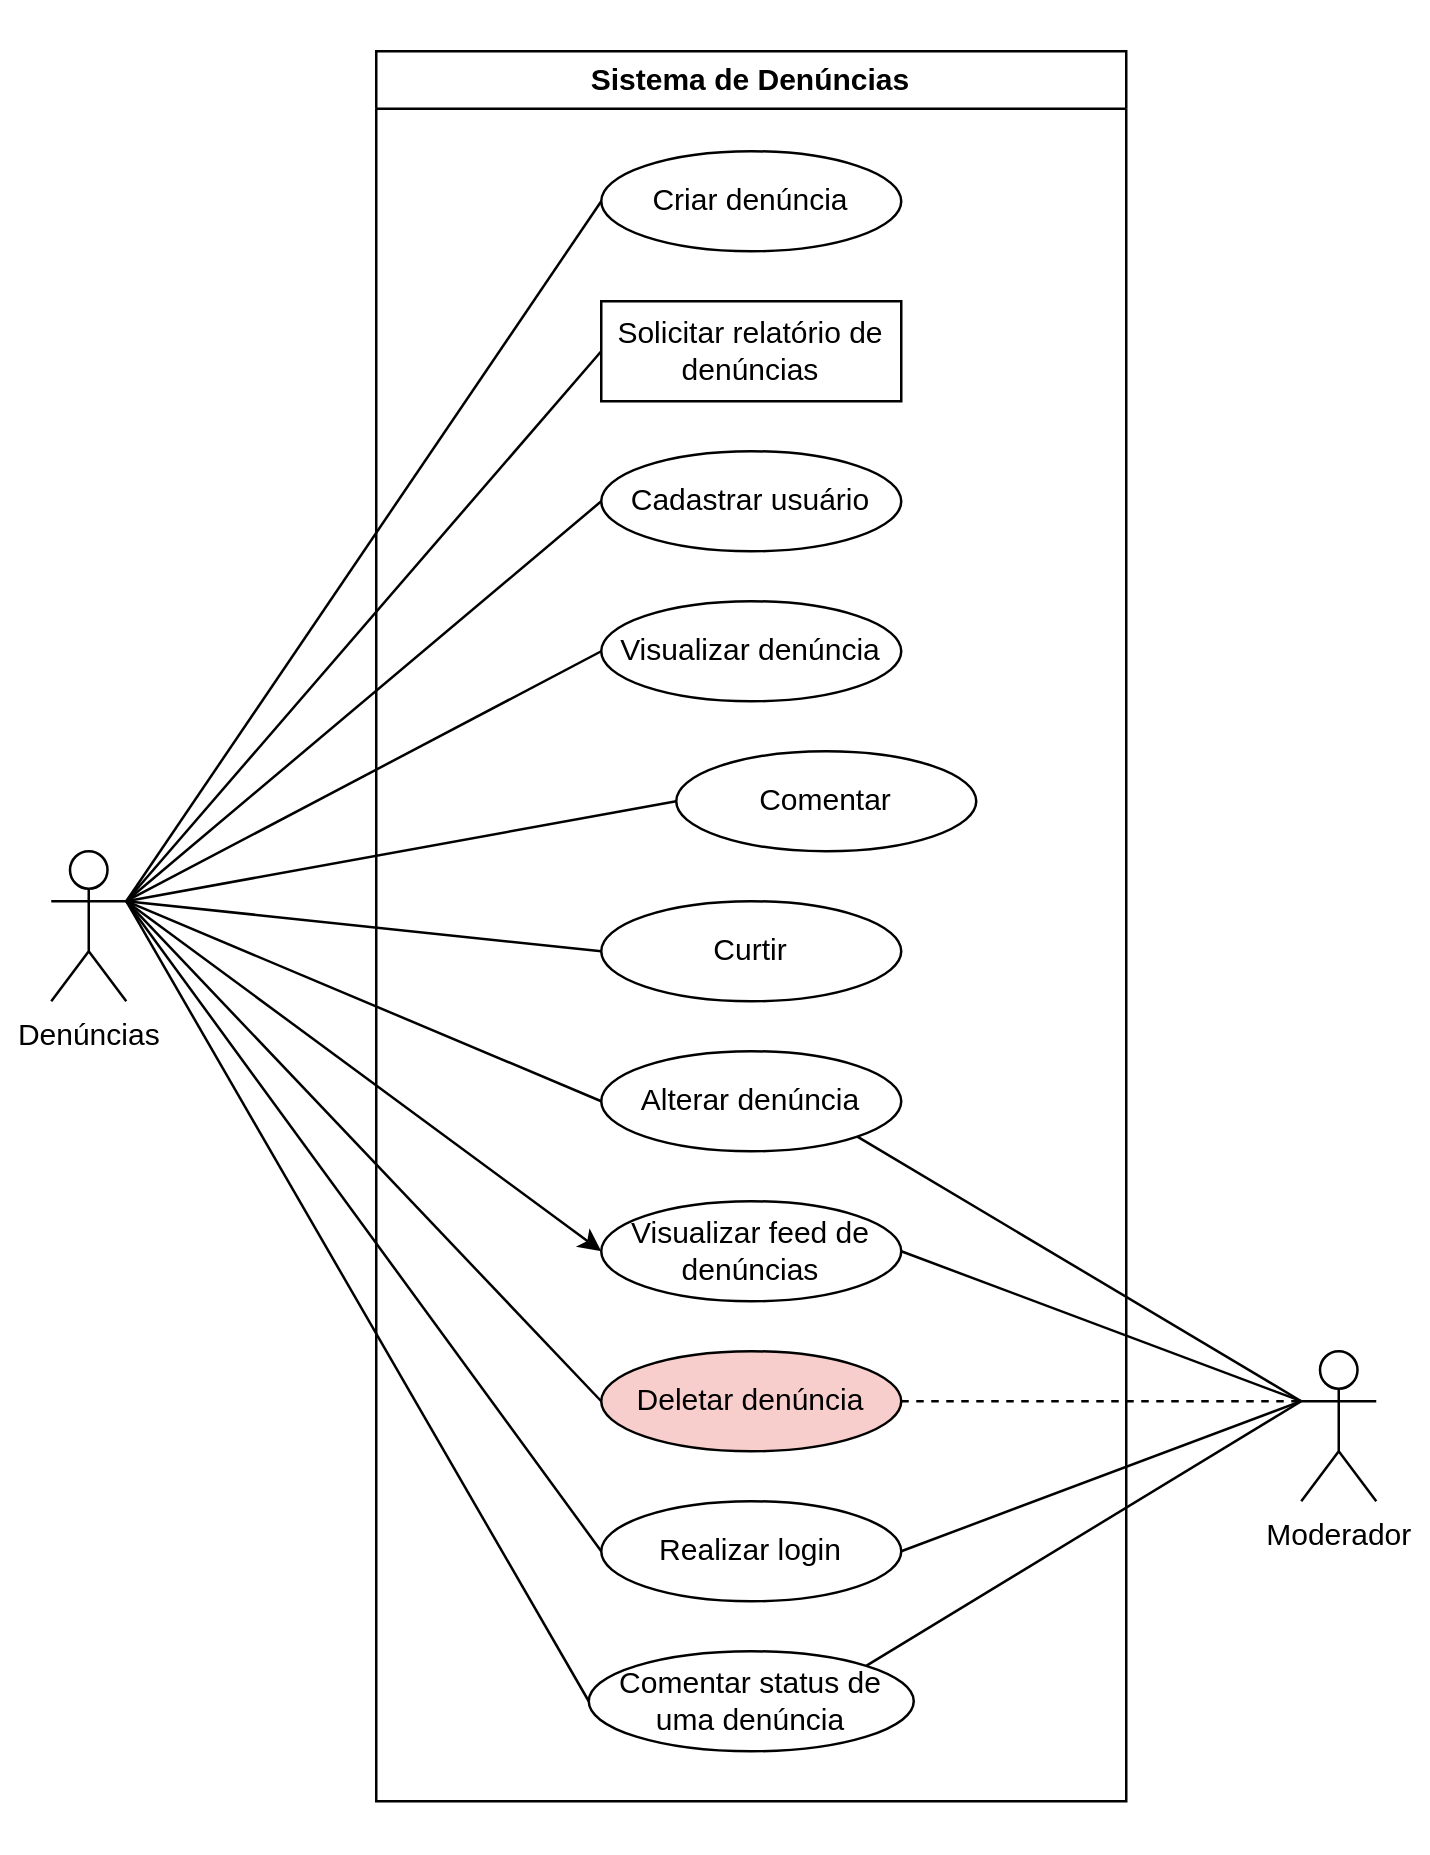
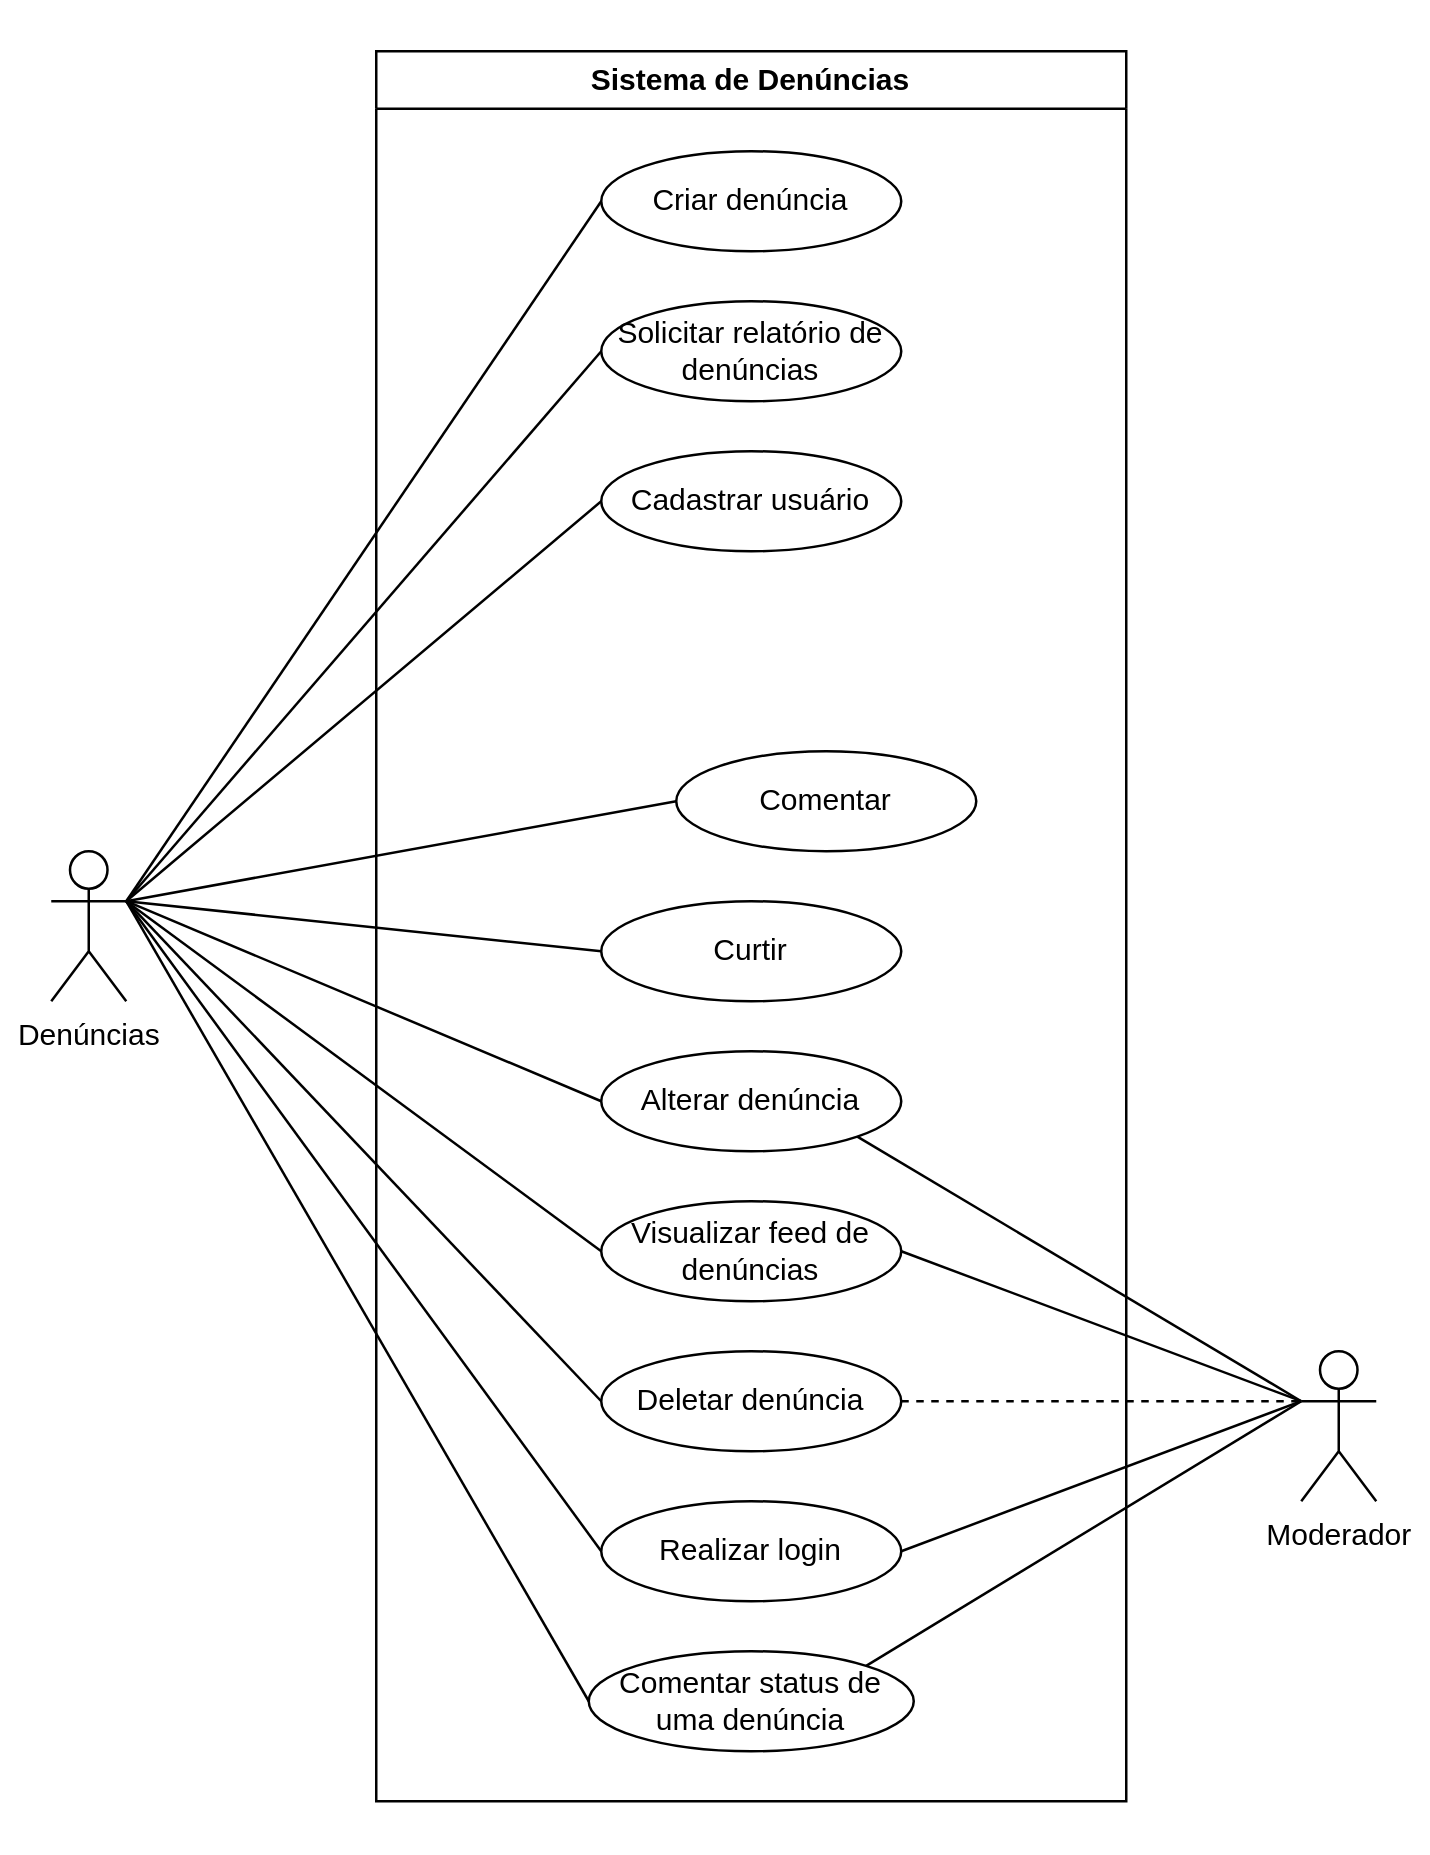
(751, 351) -> (751, 351)
(751, 651) -> none
(257, 833) -> none
(587, 1241) -> (592, 1245)
(751, 1401) -> (751, 1401)
